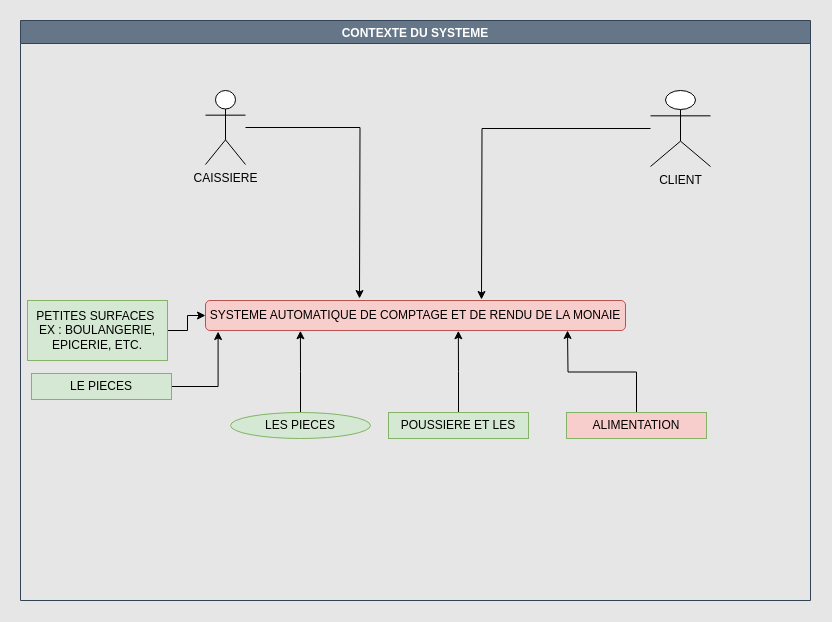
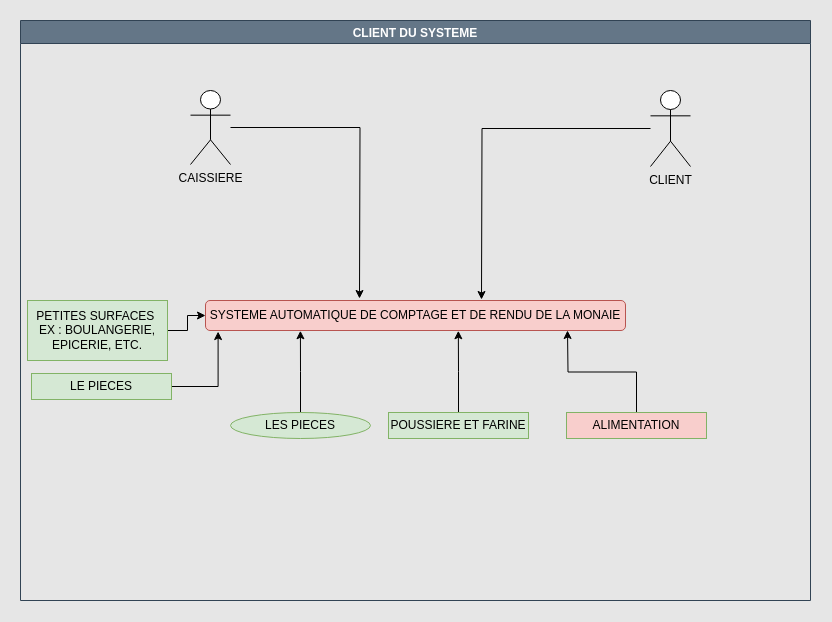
(415, 33) -> (415, 33)
(226, 128) -> (211, 128)
(681, 129) -> (671, 129)
(459, 426) -> (459, 426)
